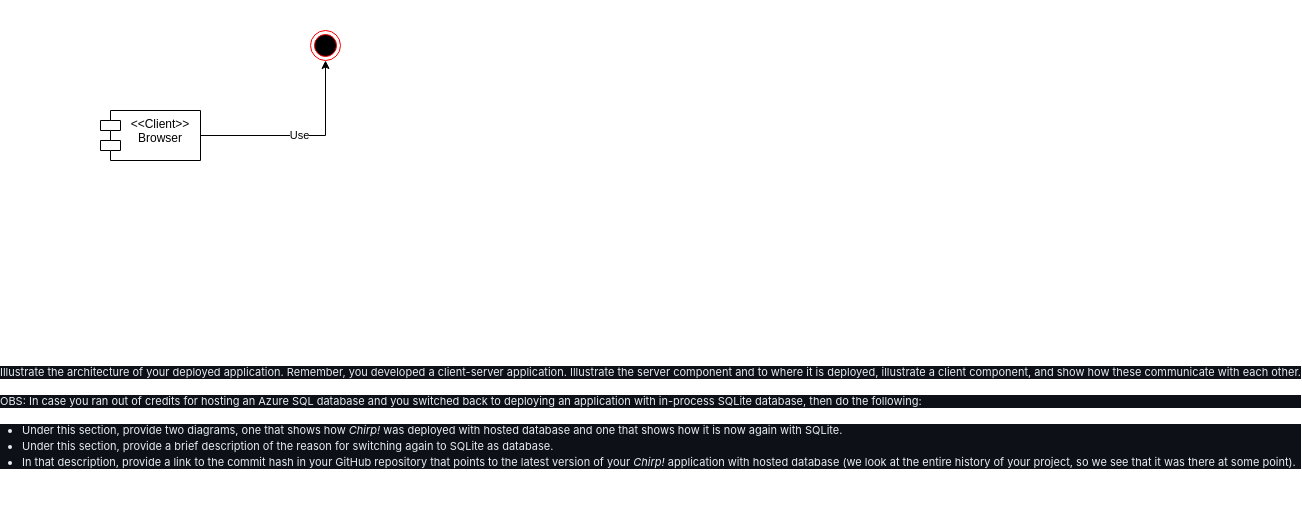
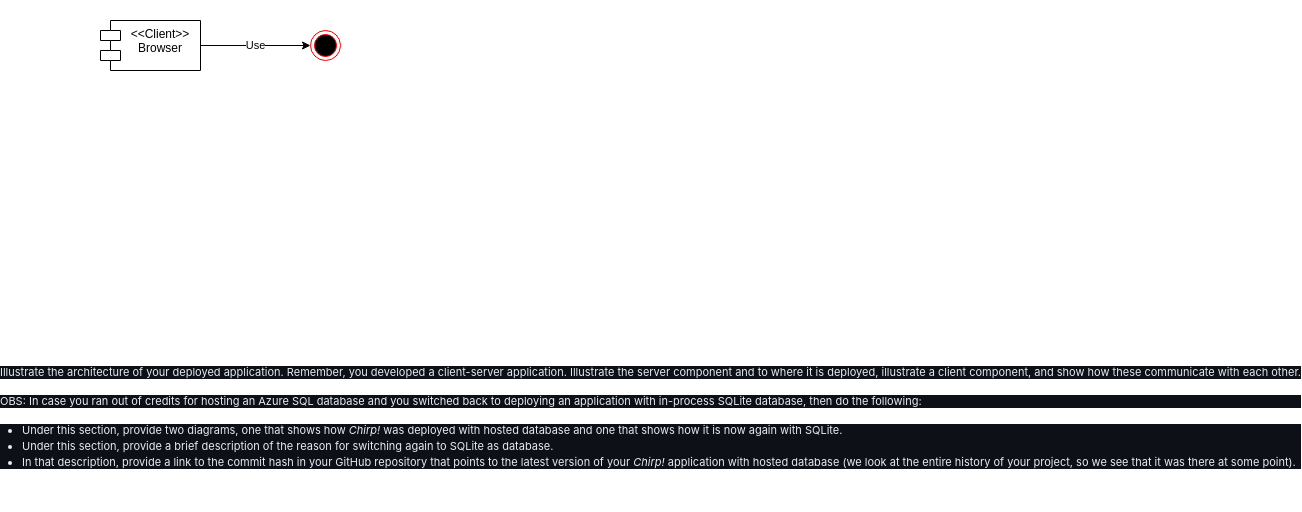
(151, 136) -> (151, 46)
